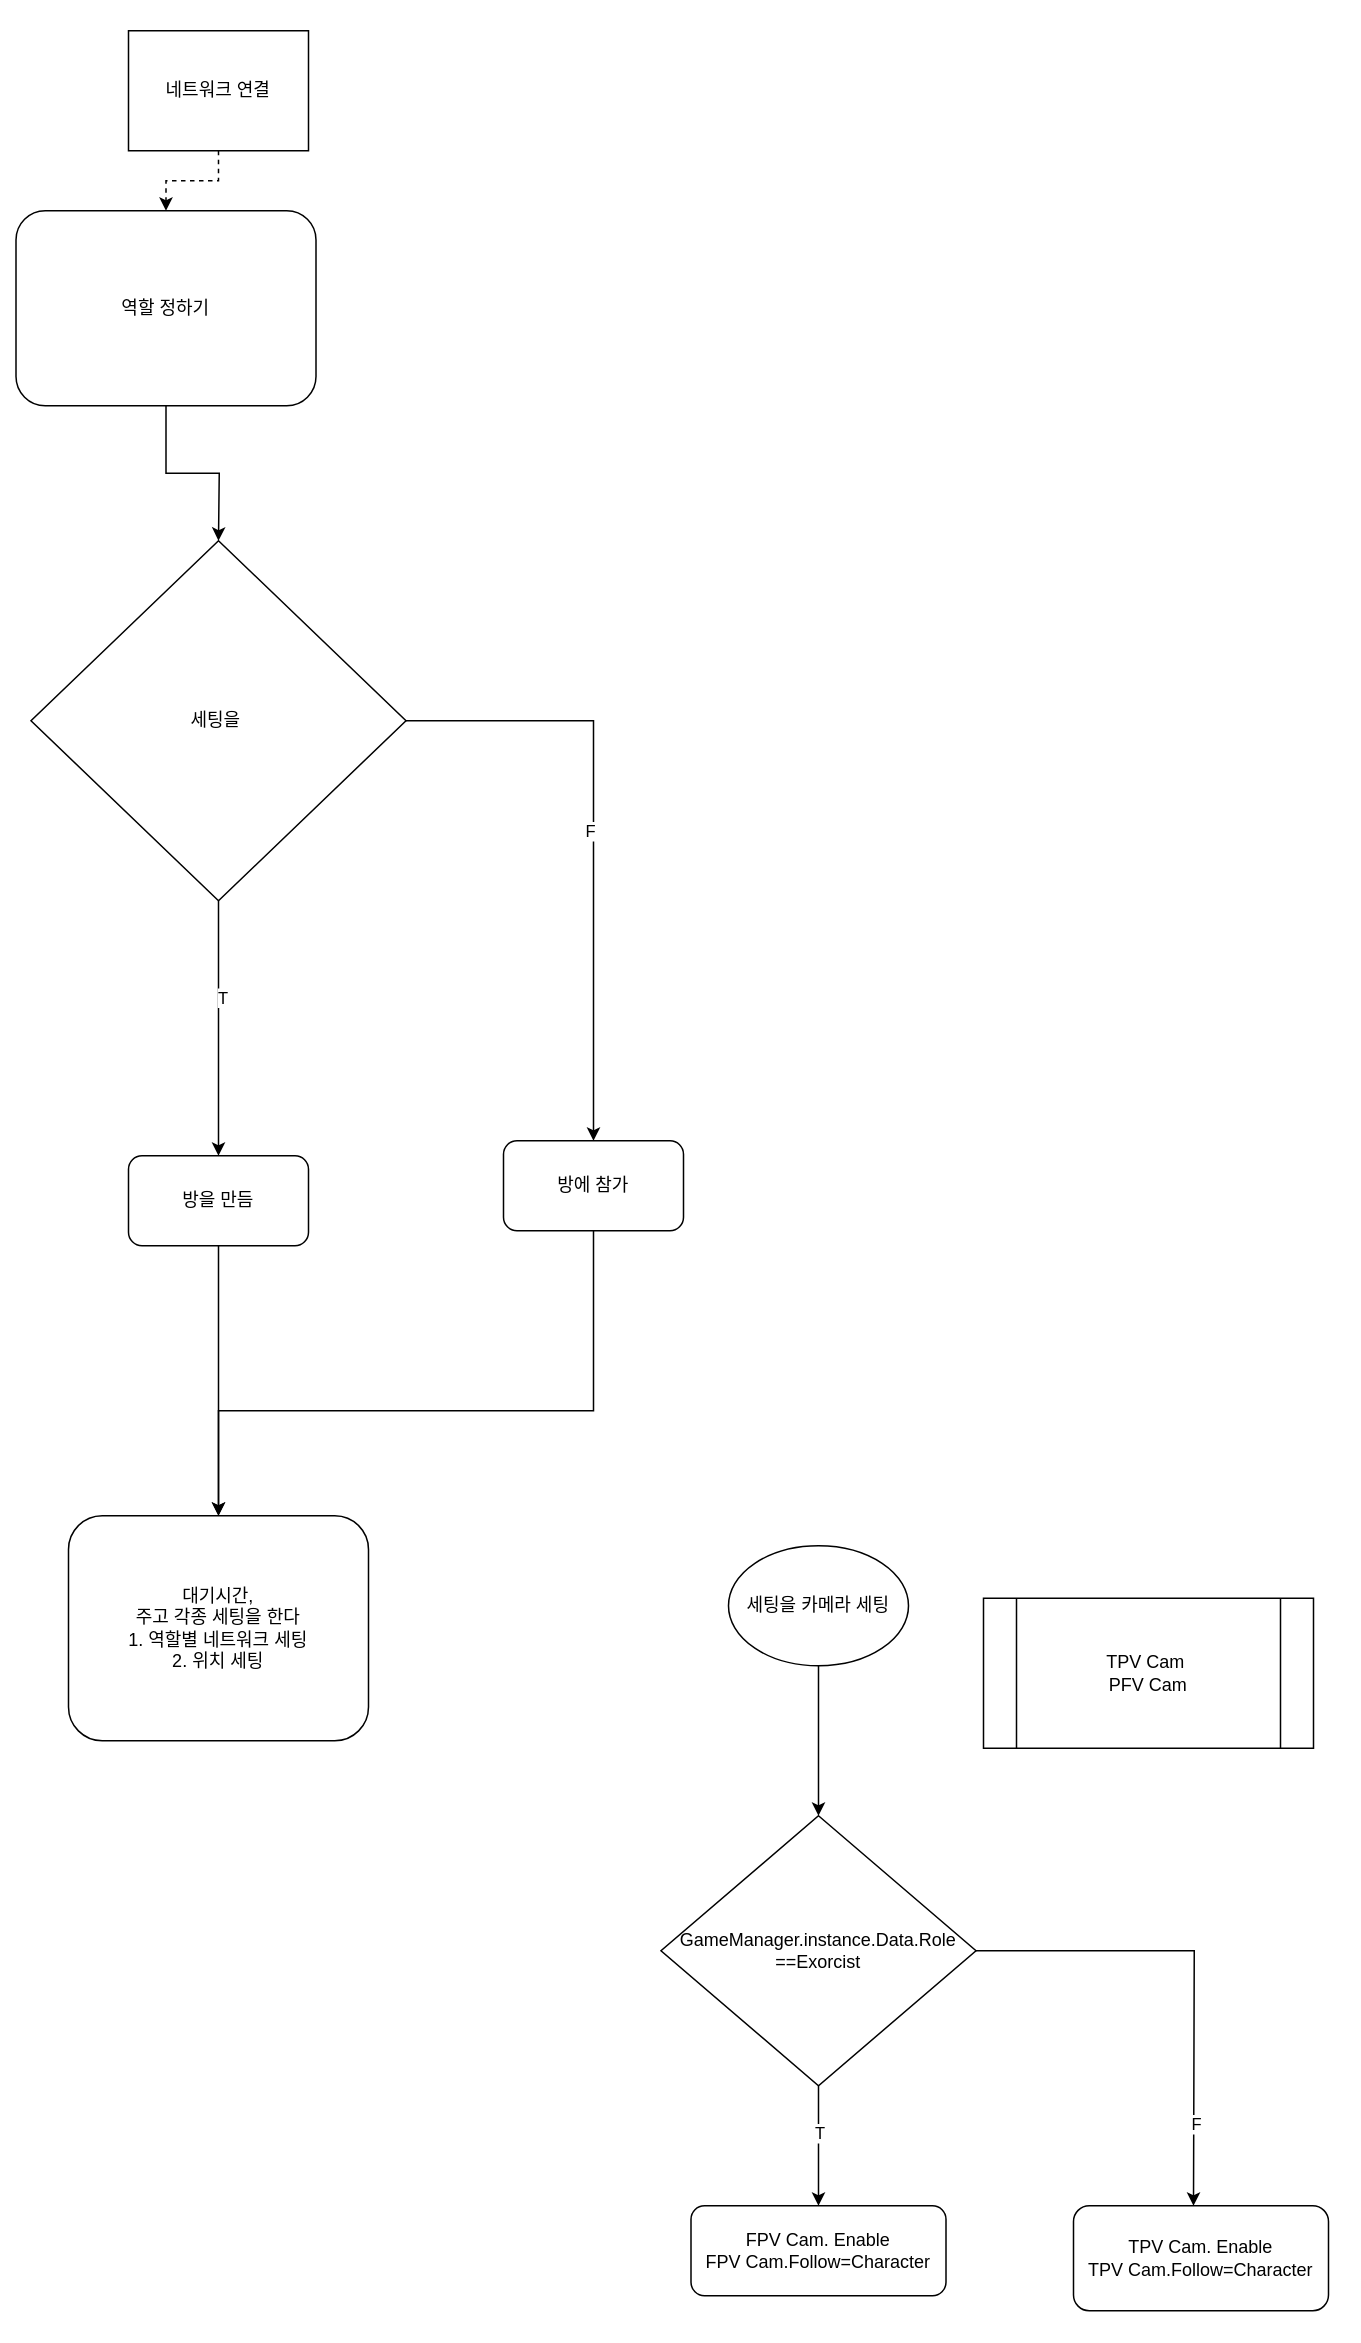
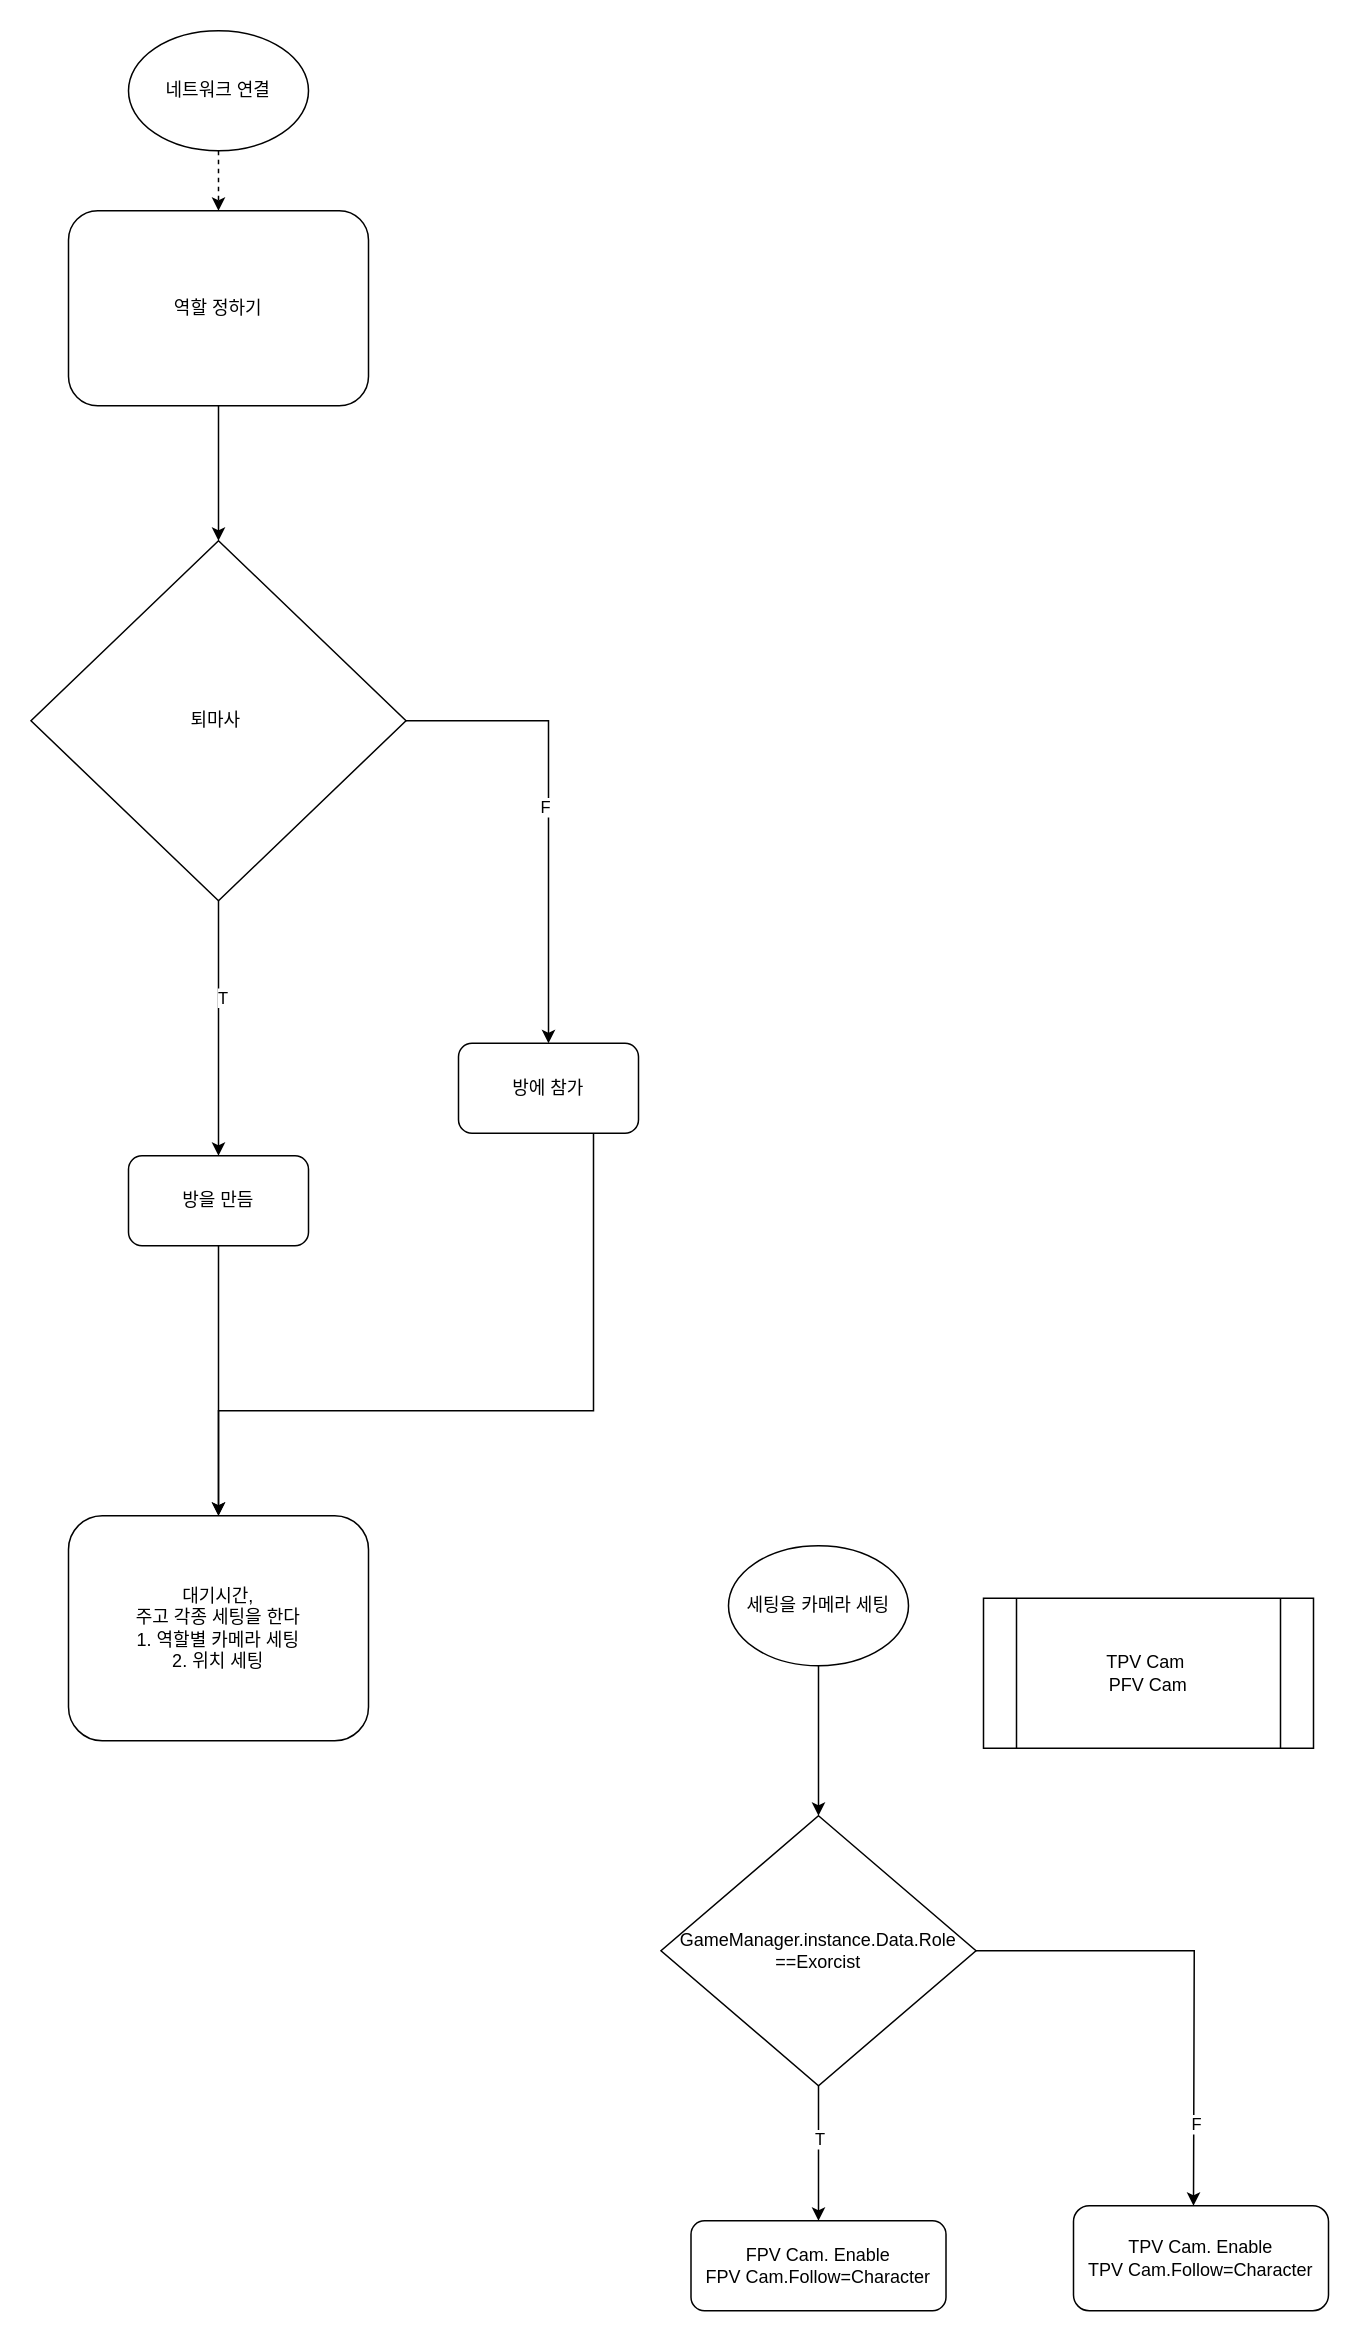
(218, 91) -> (218, 91)
(166, 308) -> (218, 308)
(218, 721) -> (218, 721)
(593, 1186) -> (548, 1088)
(218, 1628) -> (218, 1628)
(818, 2251) -> (818, 2266)
